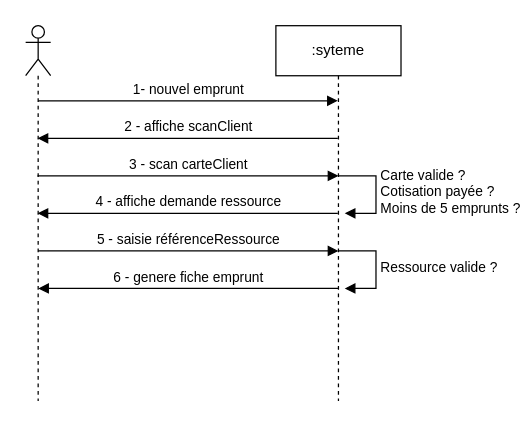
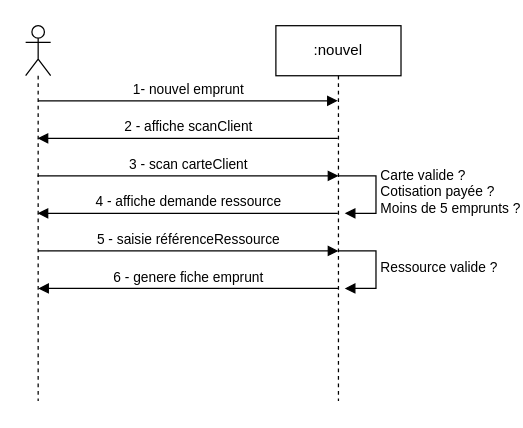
(338, 51) -> (338, 51)
